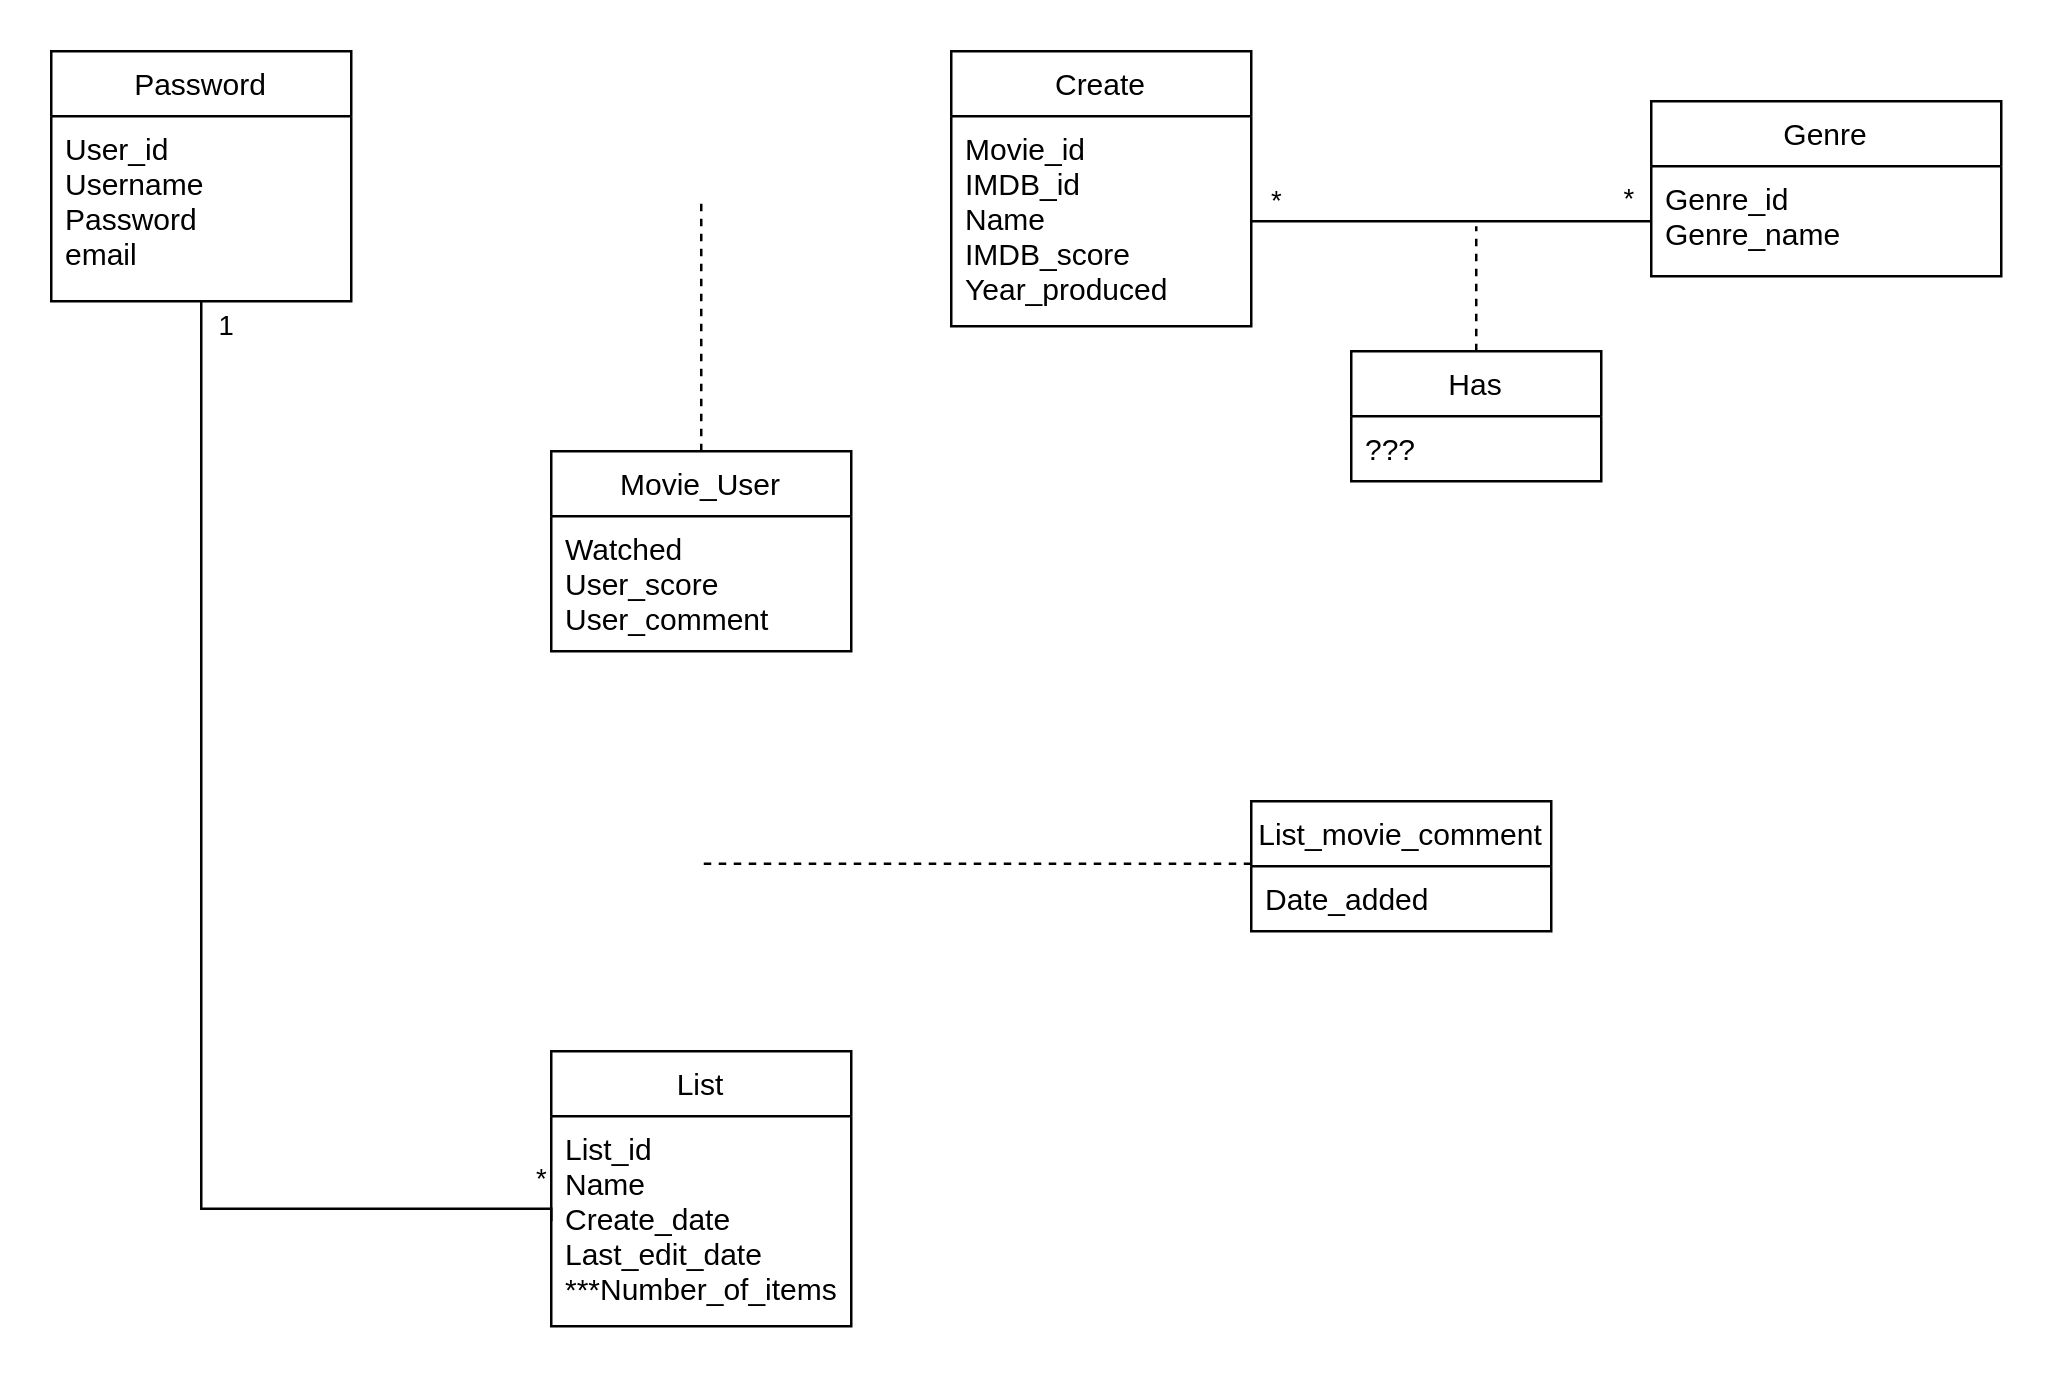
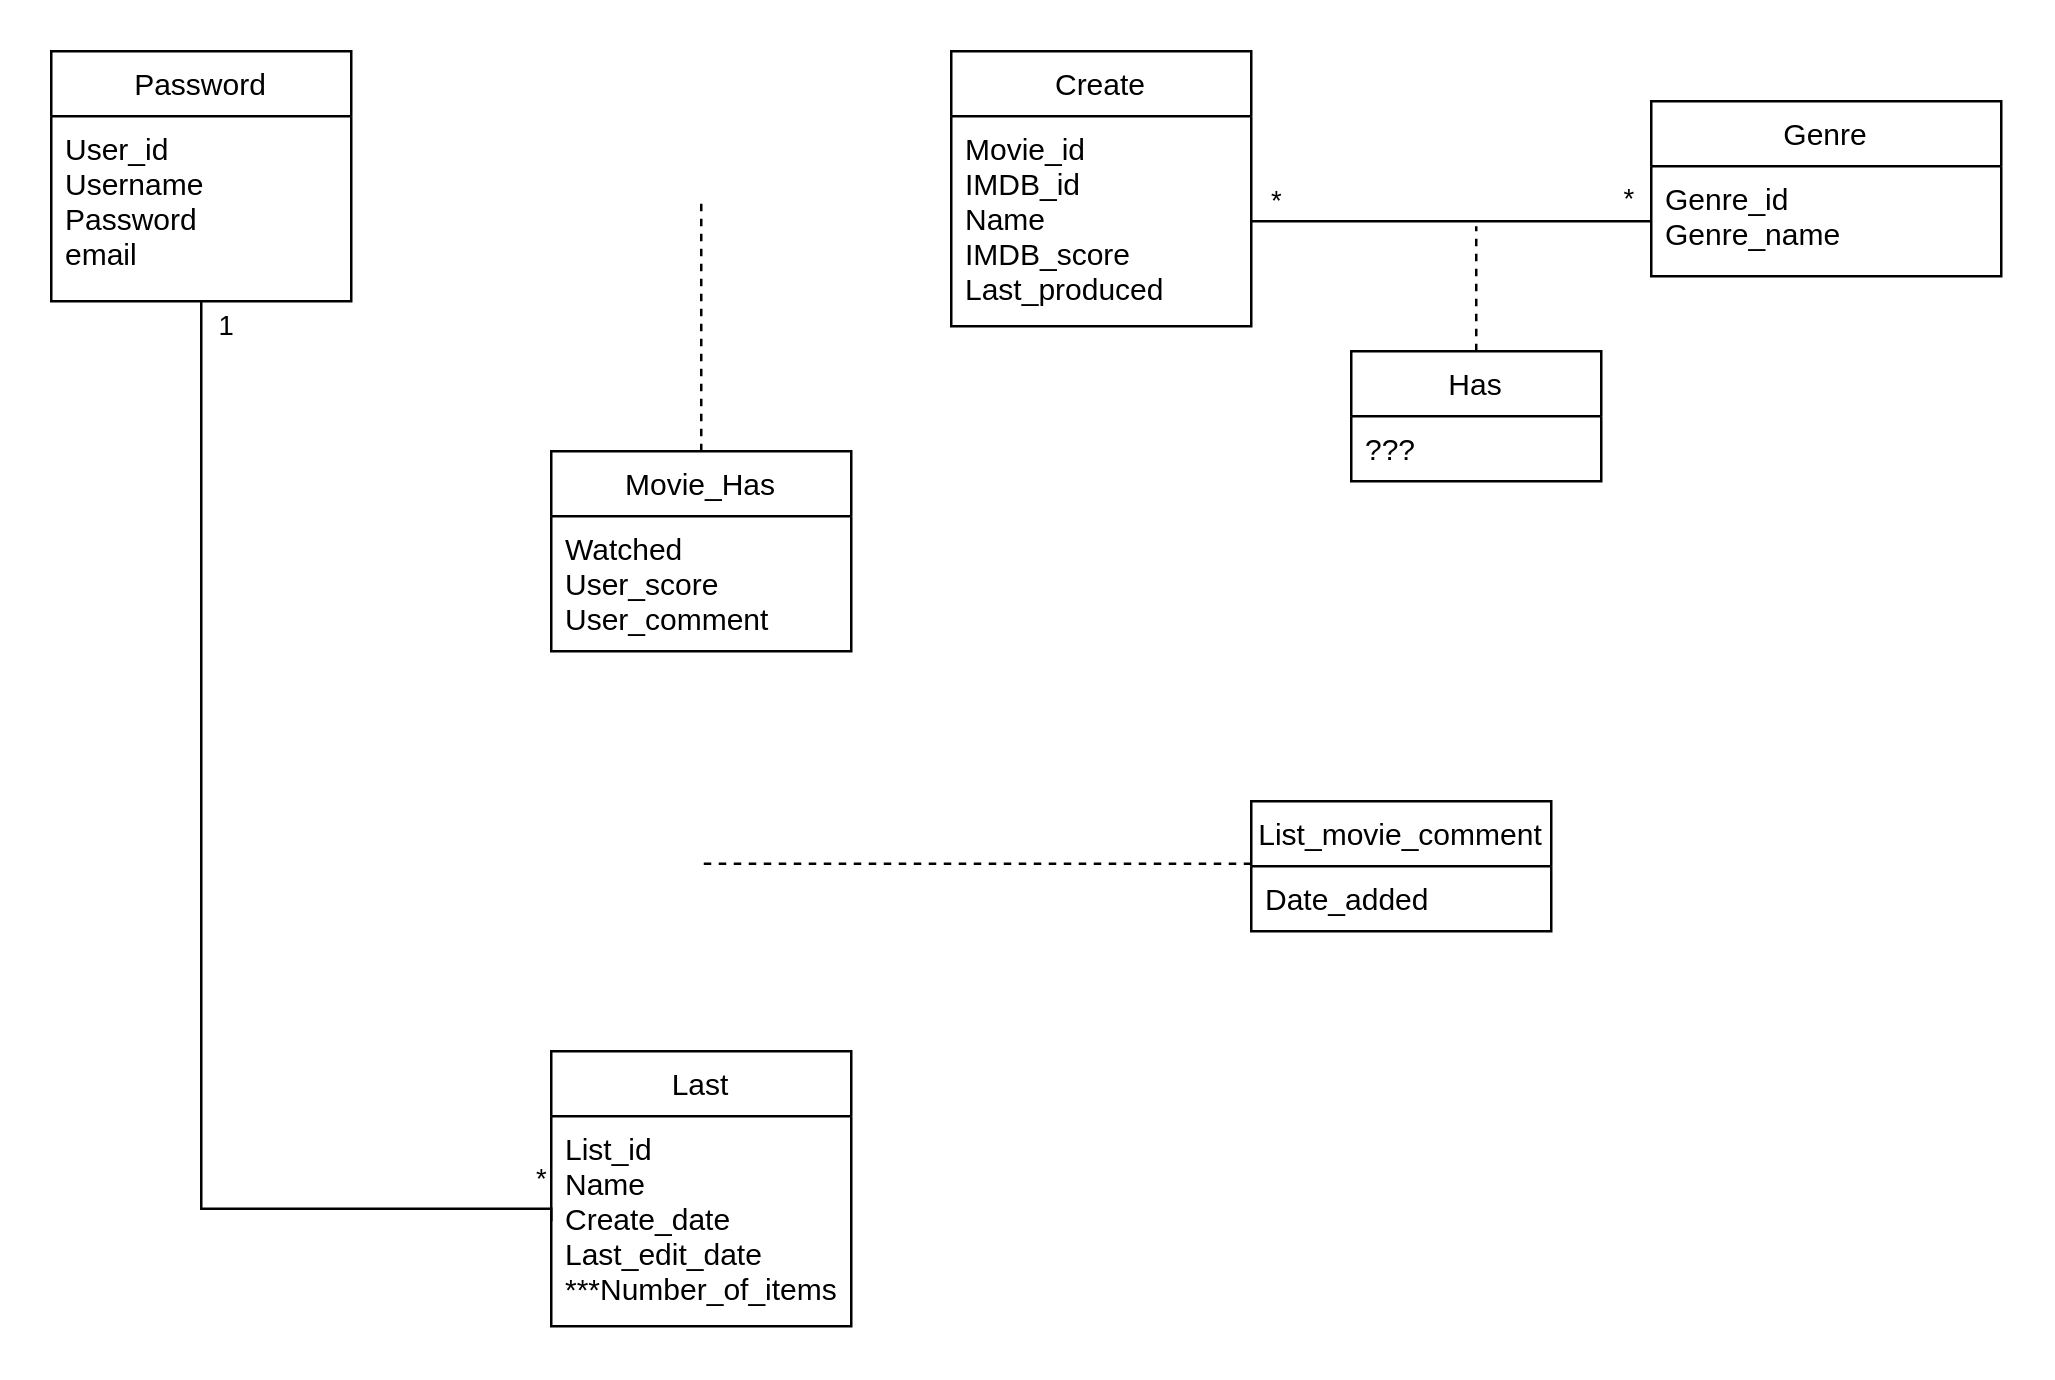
(1024, 150) -> (1024, 150)
(700, 485) -> (700, 485)
(700, 1085) -> (700, 1085)
